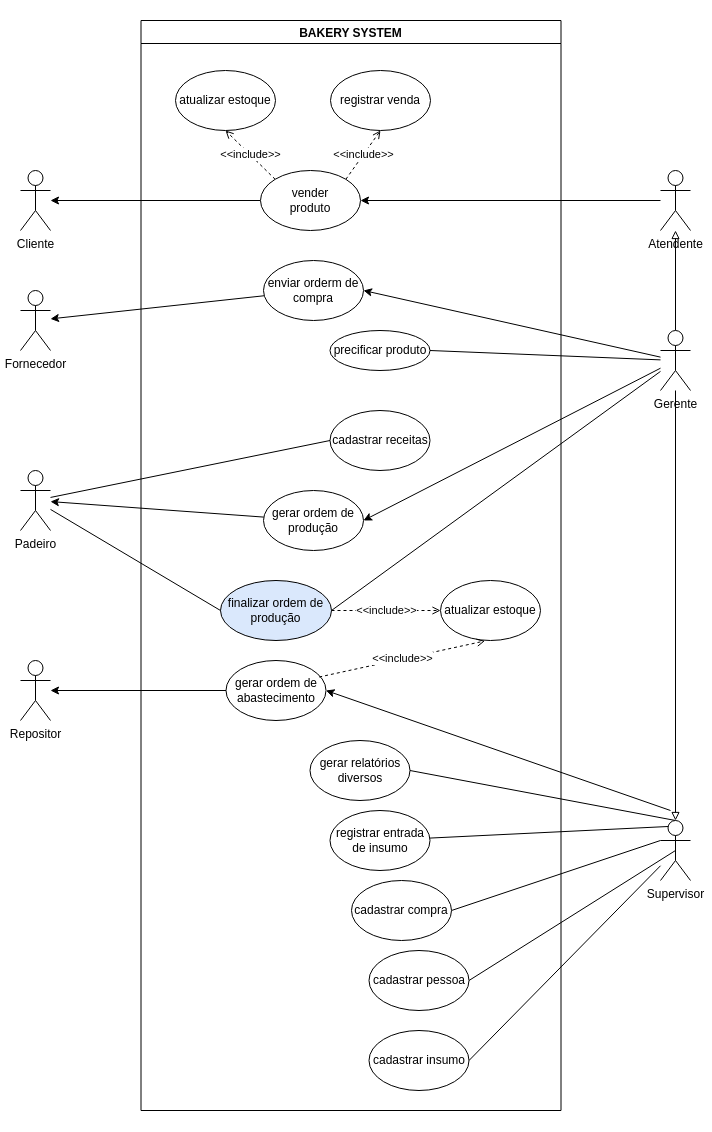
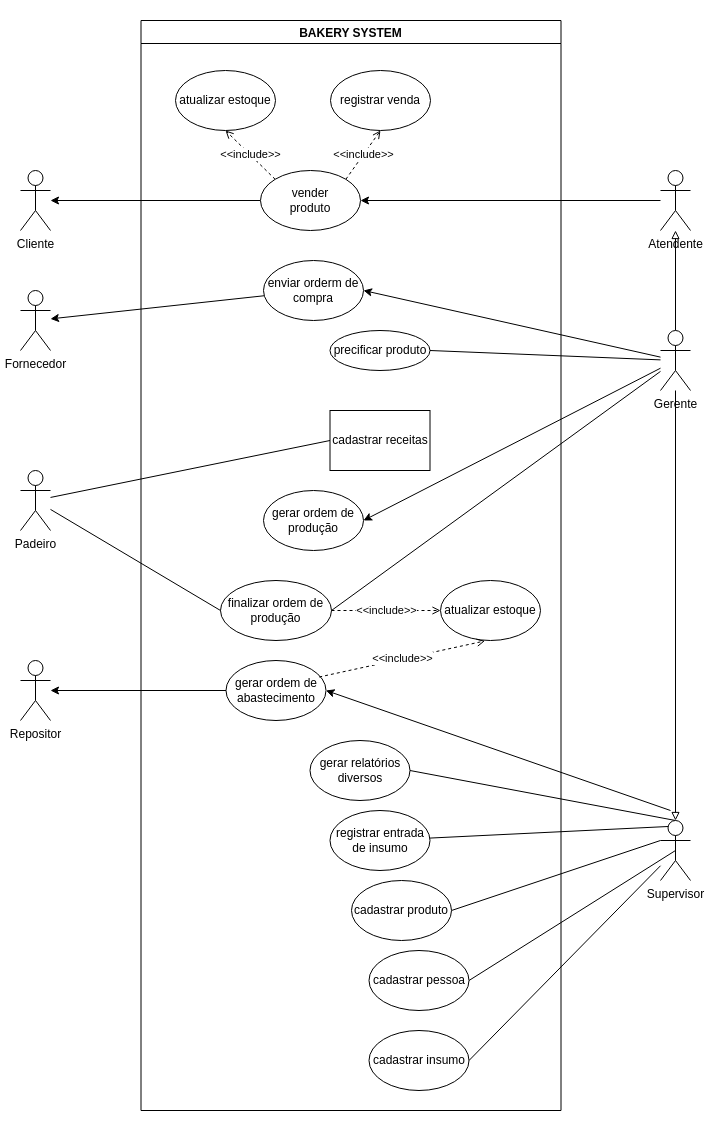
(380, 441) -> (380, 441)
(161, 510) -> none
(276, 611) -> (276, 611)
(402, 911) -> (402, 911)
